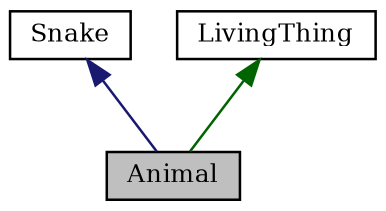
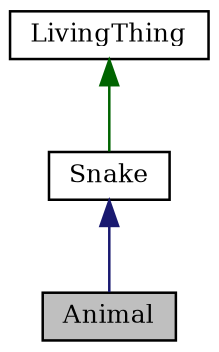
(217, 116) -> (109, 119)
